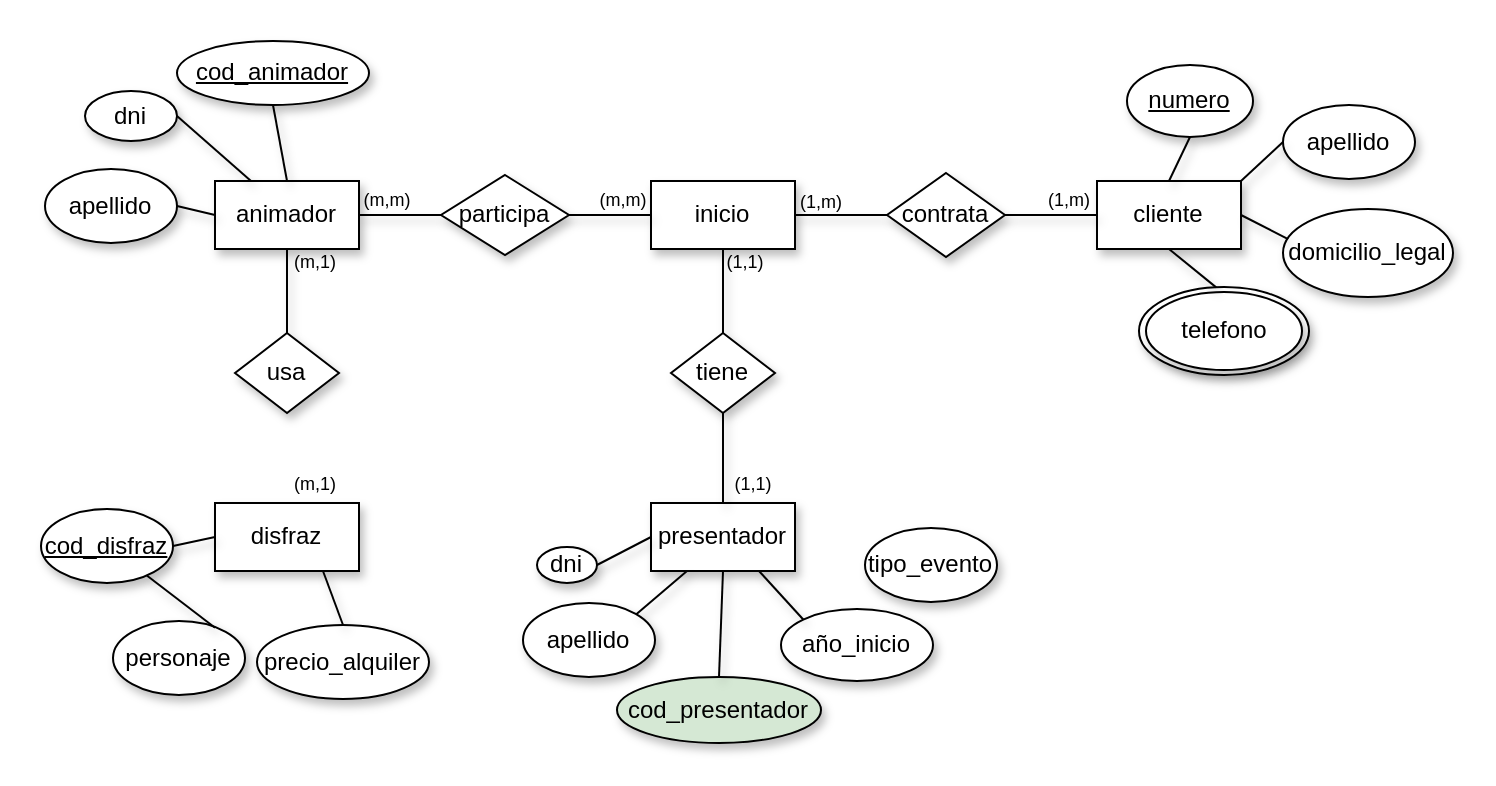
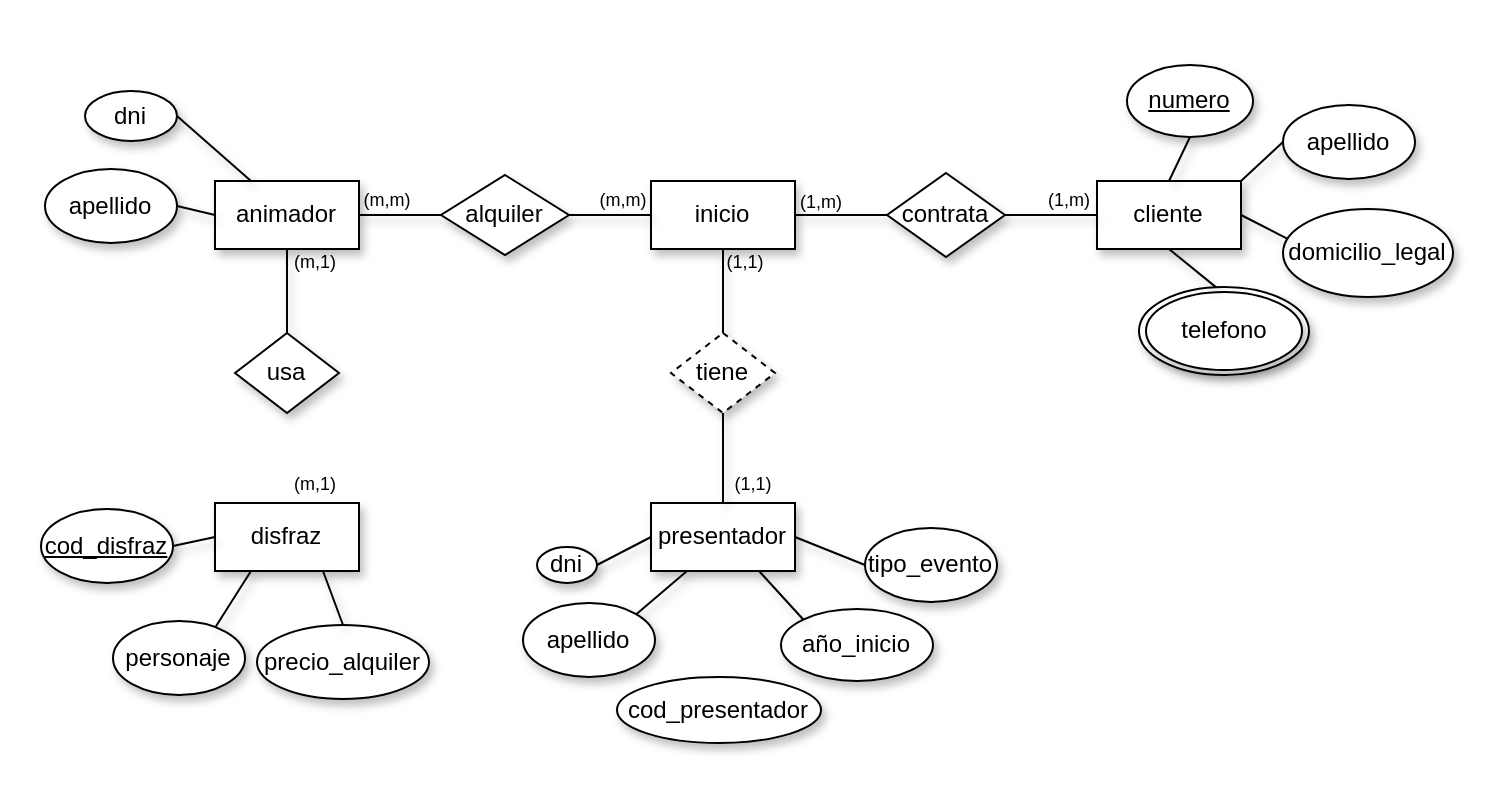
(273, 73) -> none
(280, 143) -> none
(505, 215) -> (505, 215)
(723, 373) -> (723, 373)
none -> (830, 551)
(181, 601) -> (233, 599)
(721, 624) -> none
(719, 710) -> (719, 710)
